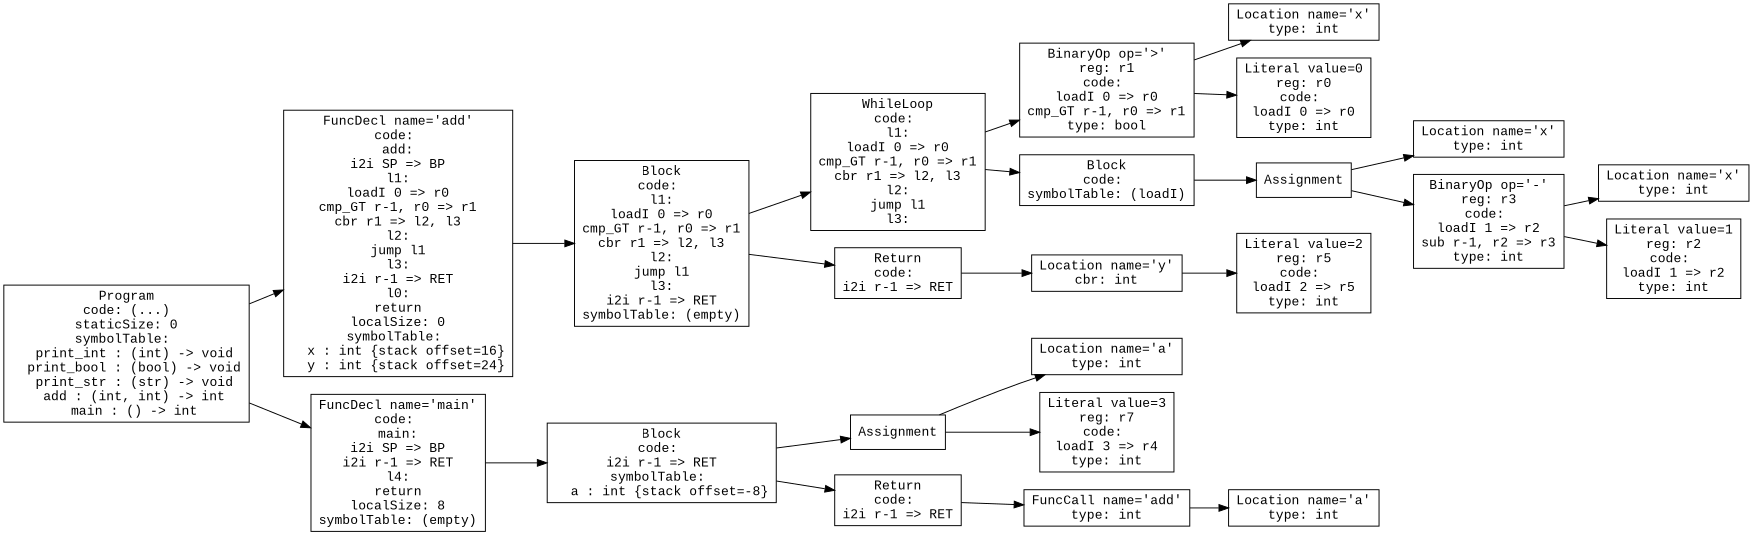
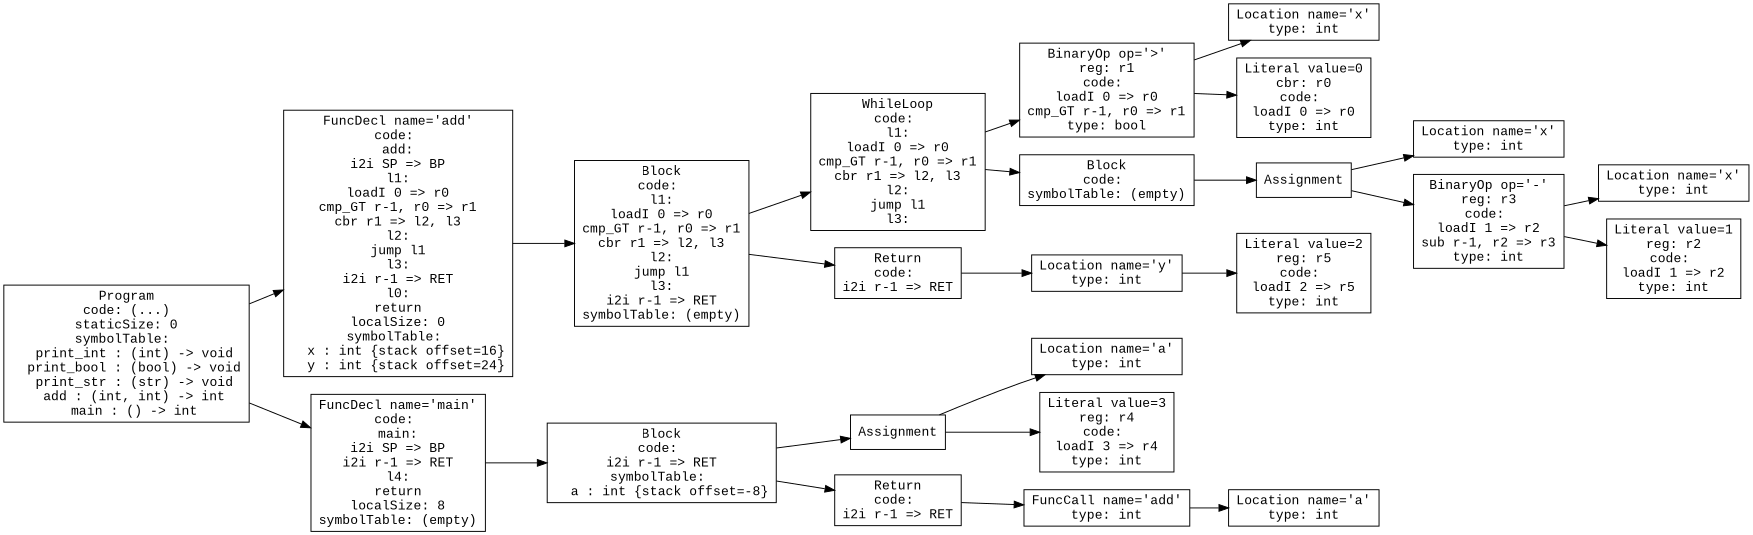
(1304, 98) -> (1304, 98)
(1107, 180) -> (1107, 180)
(1107, 273) -> (1107, 273)
(1107, 432) -> (1107, 432)
